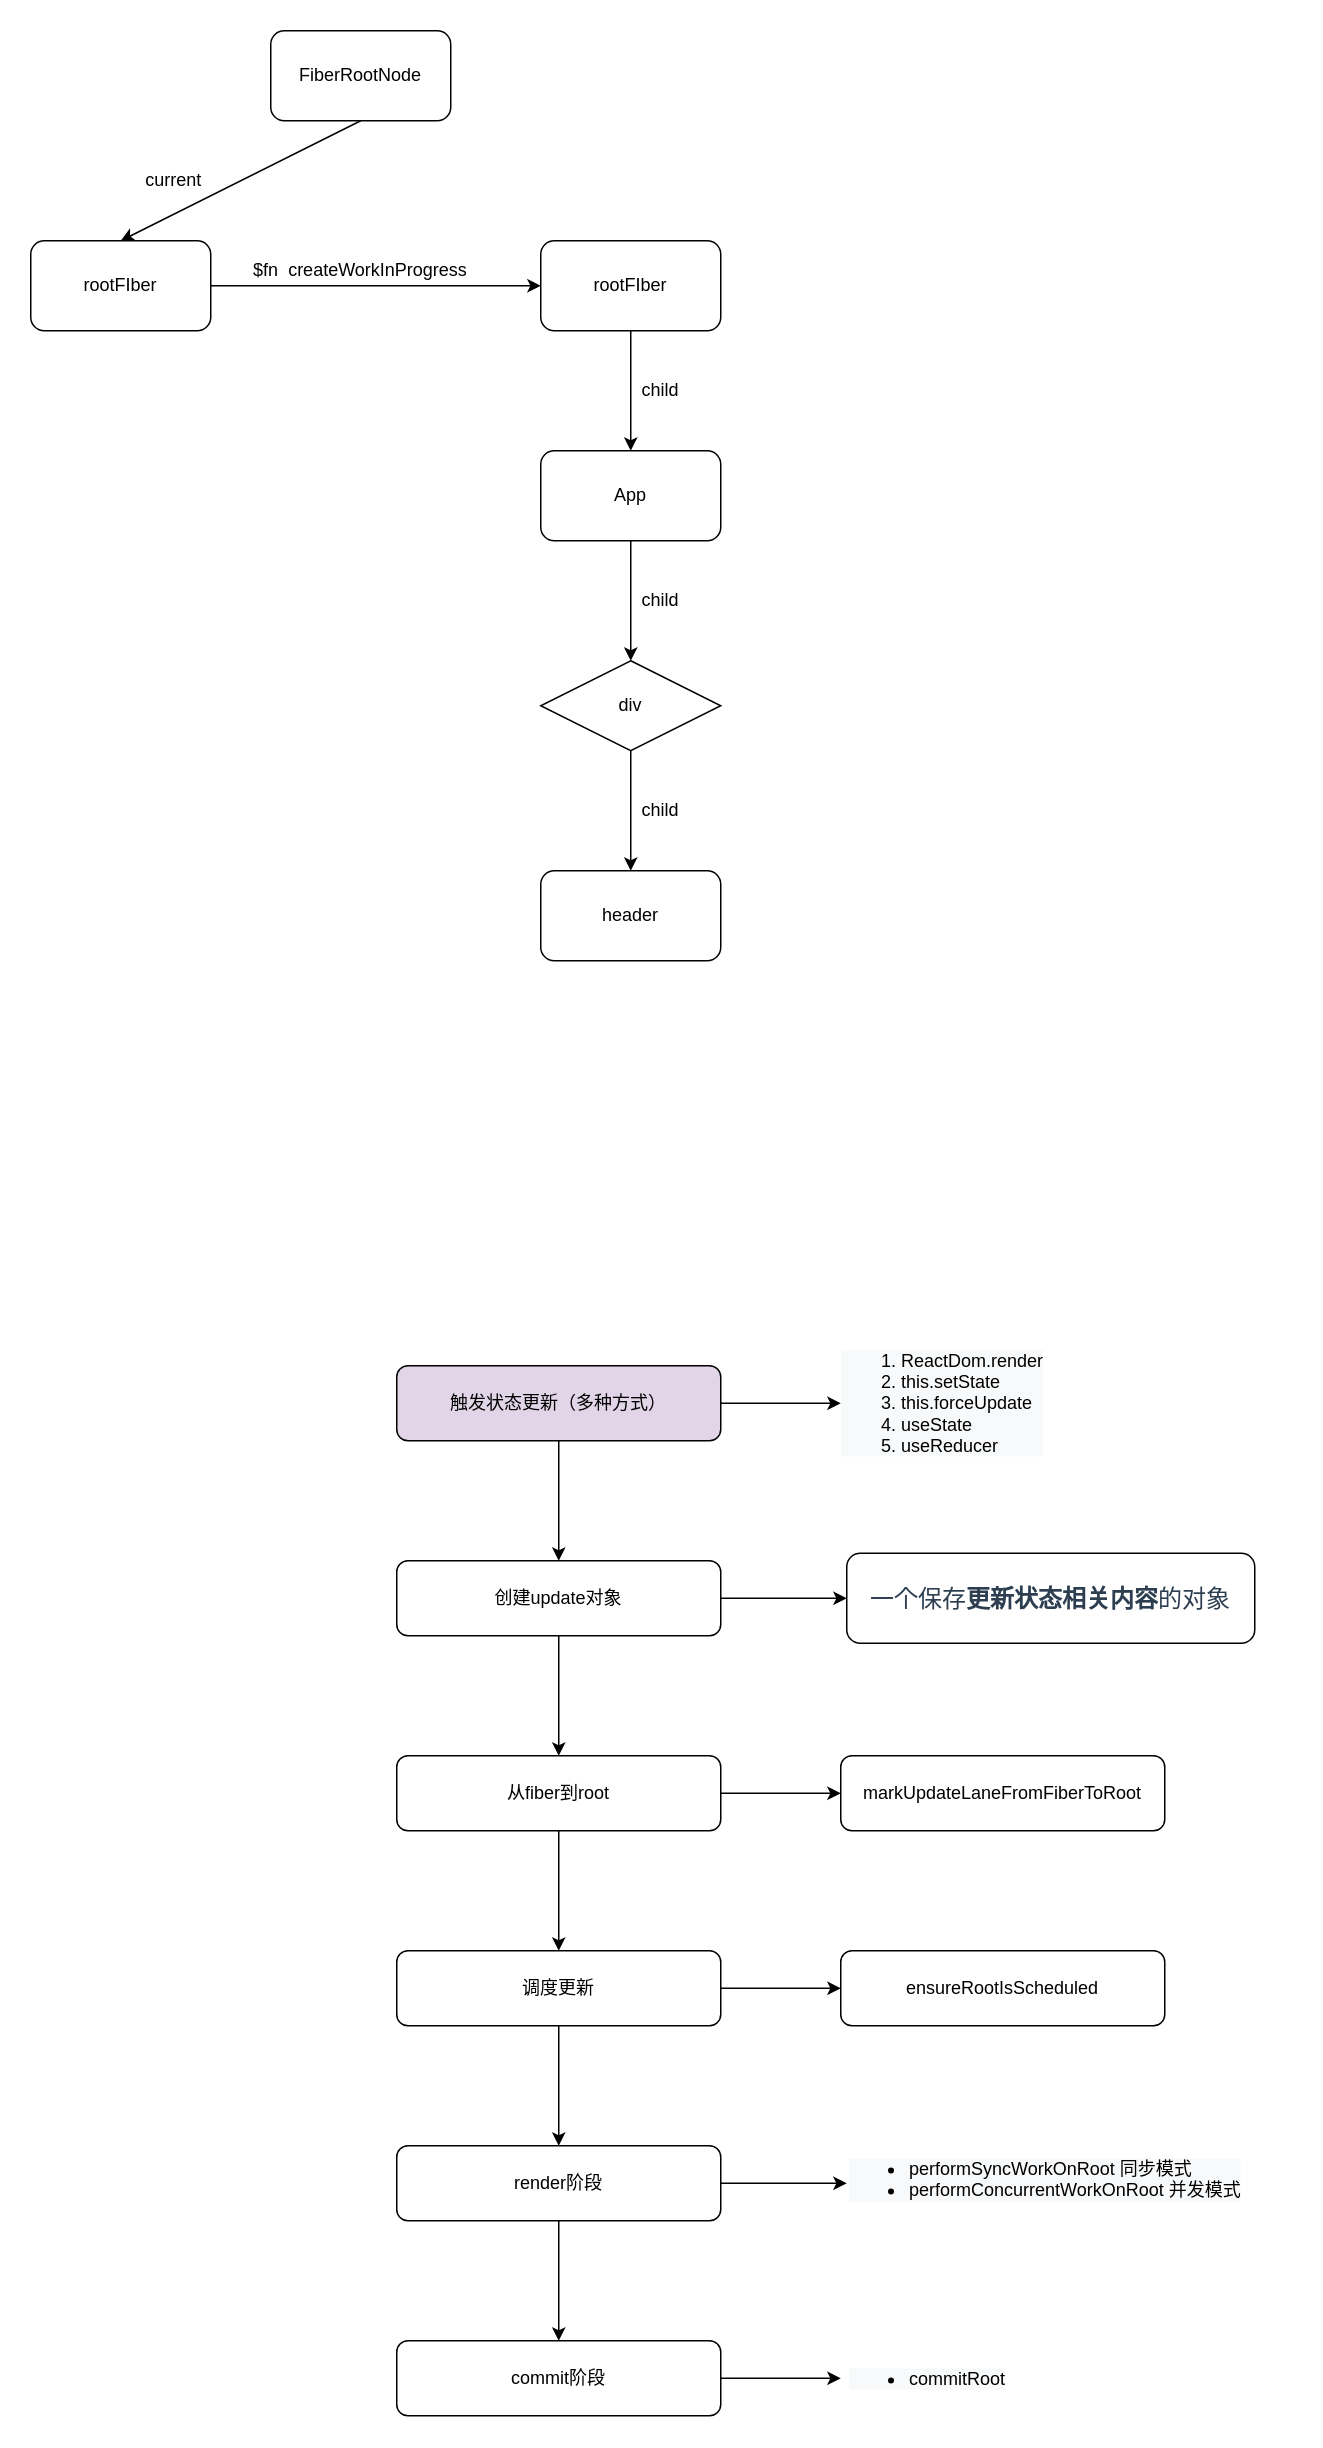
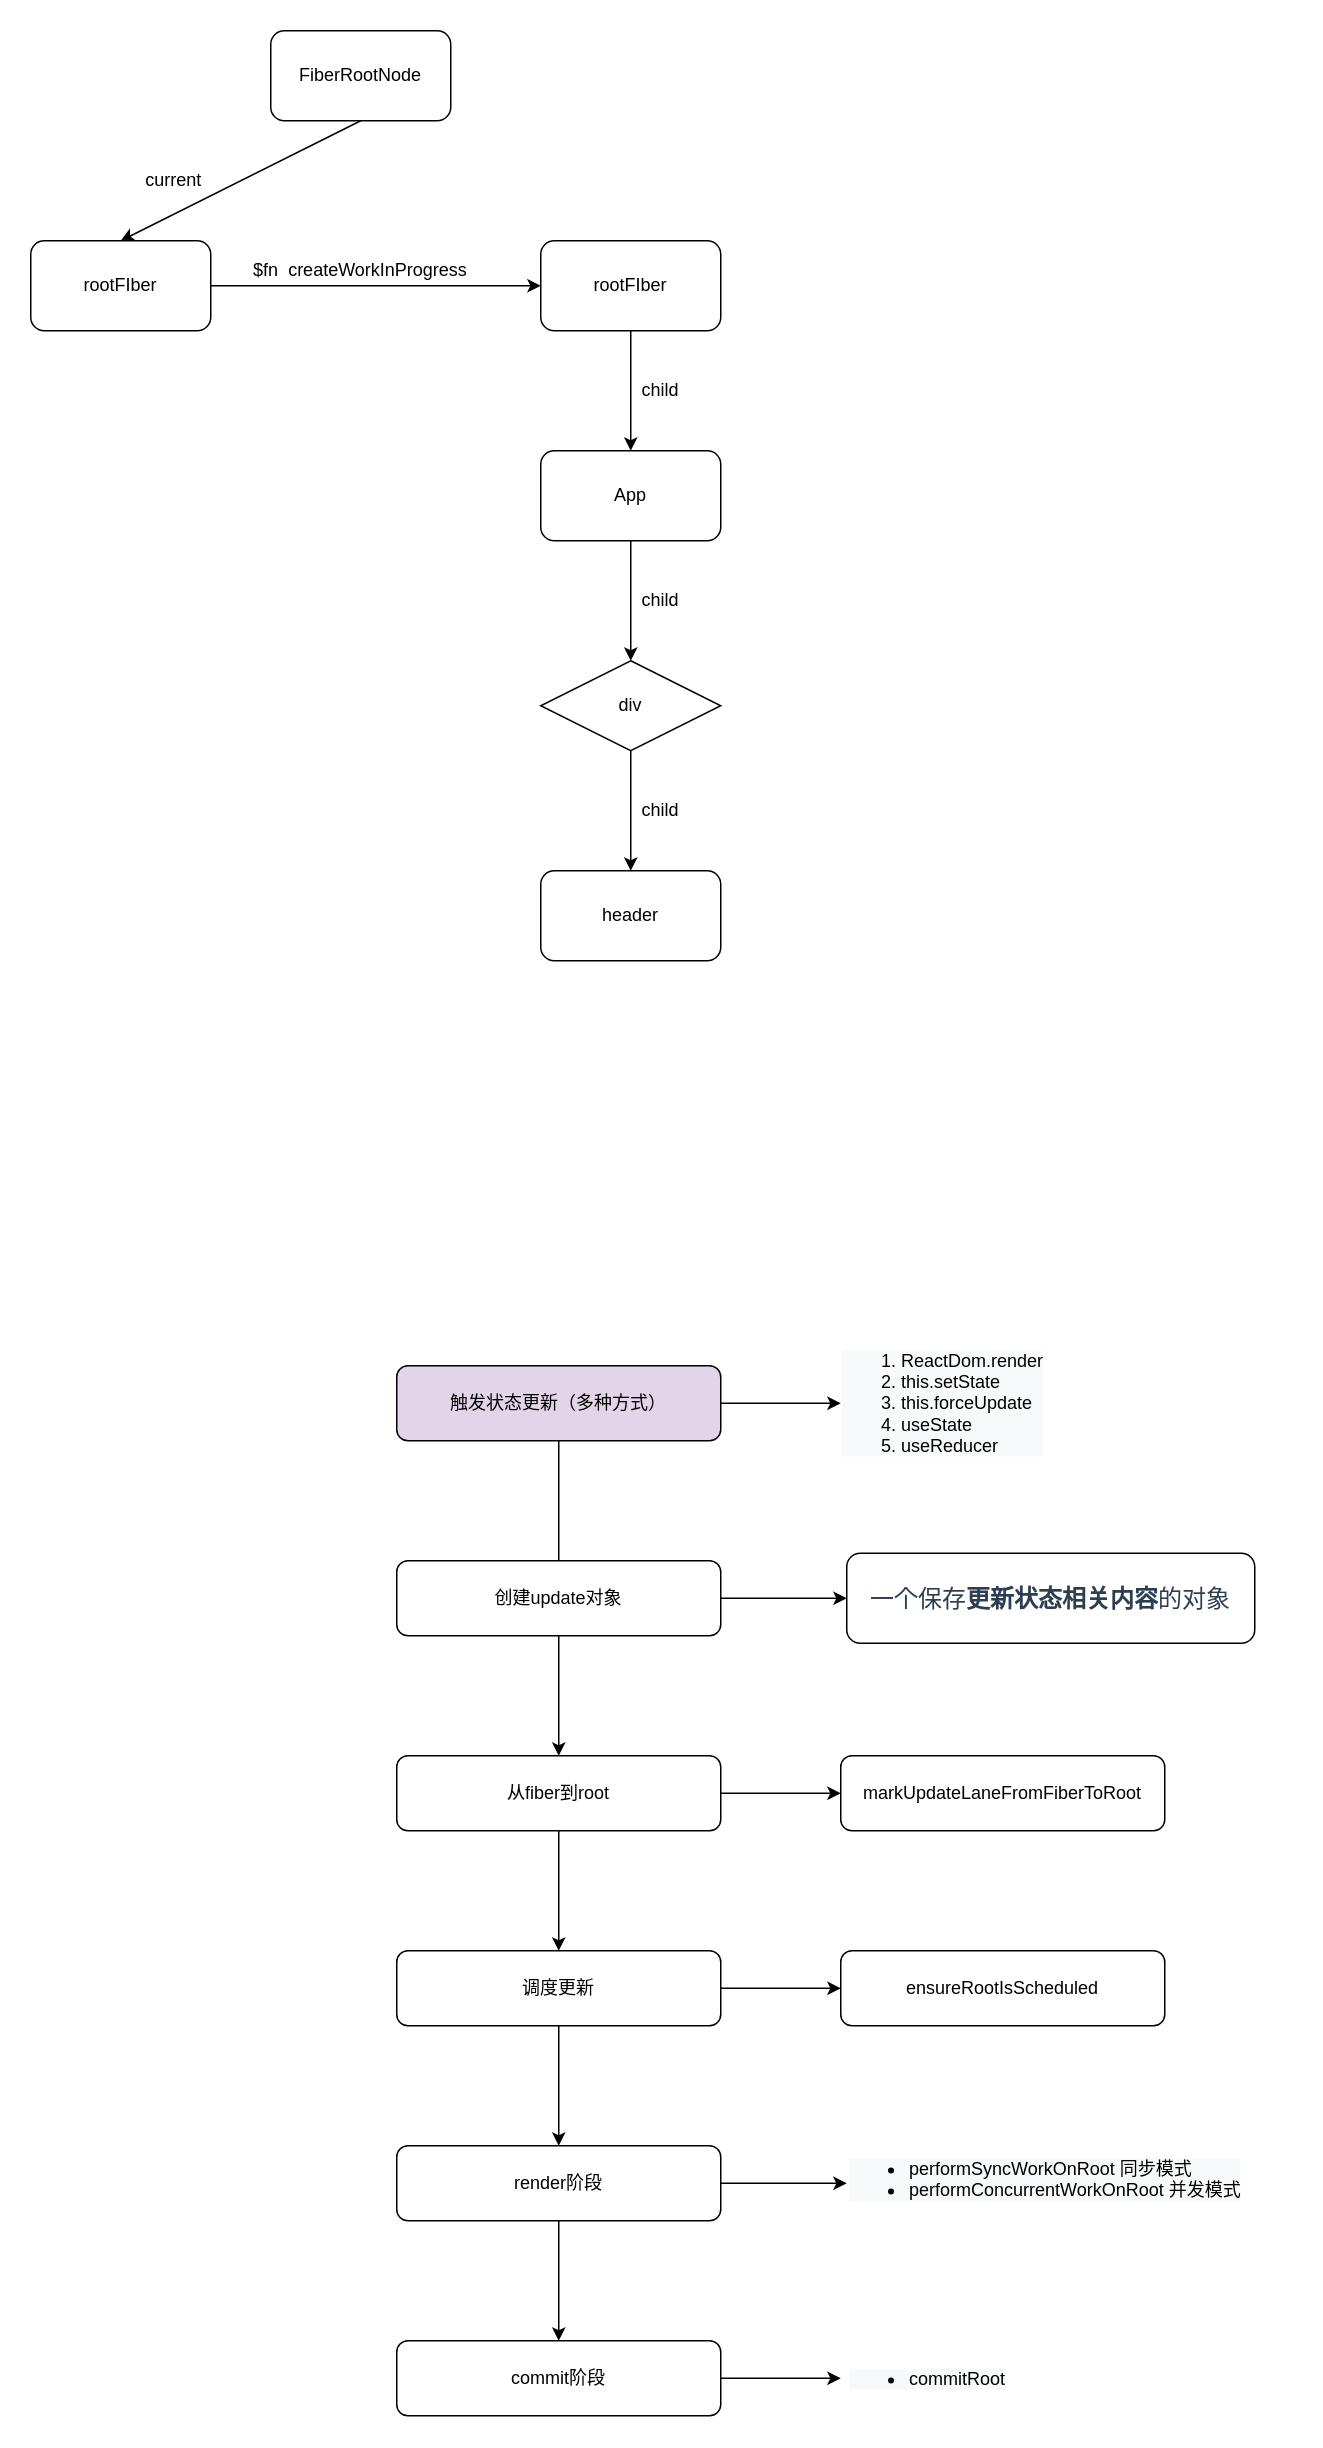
(559, 1549) -> (559, 1553)
